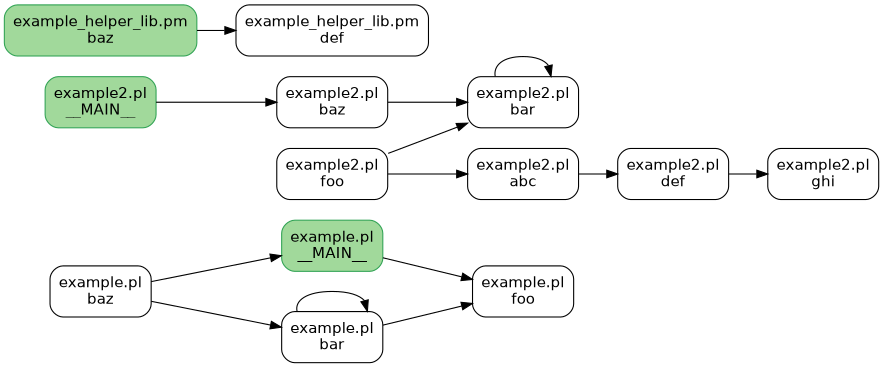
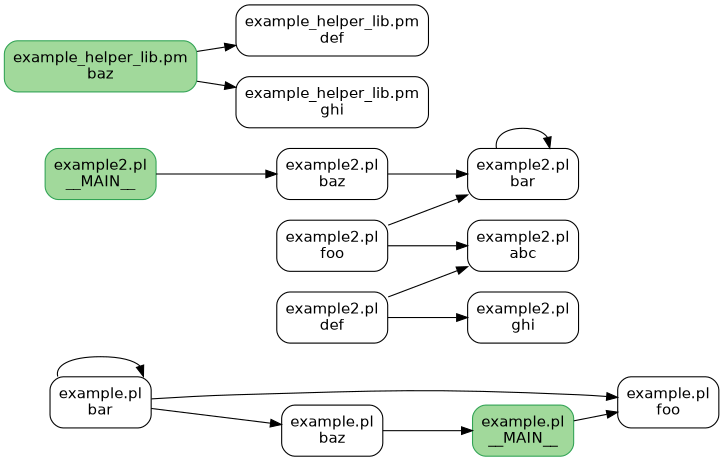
none -> (332, 102)
(593, 174) -> (423, 284)
(211, 313) -> (211, 416)
